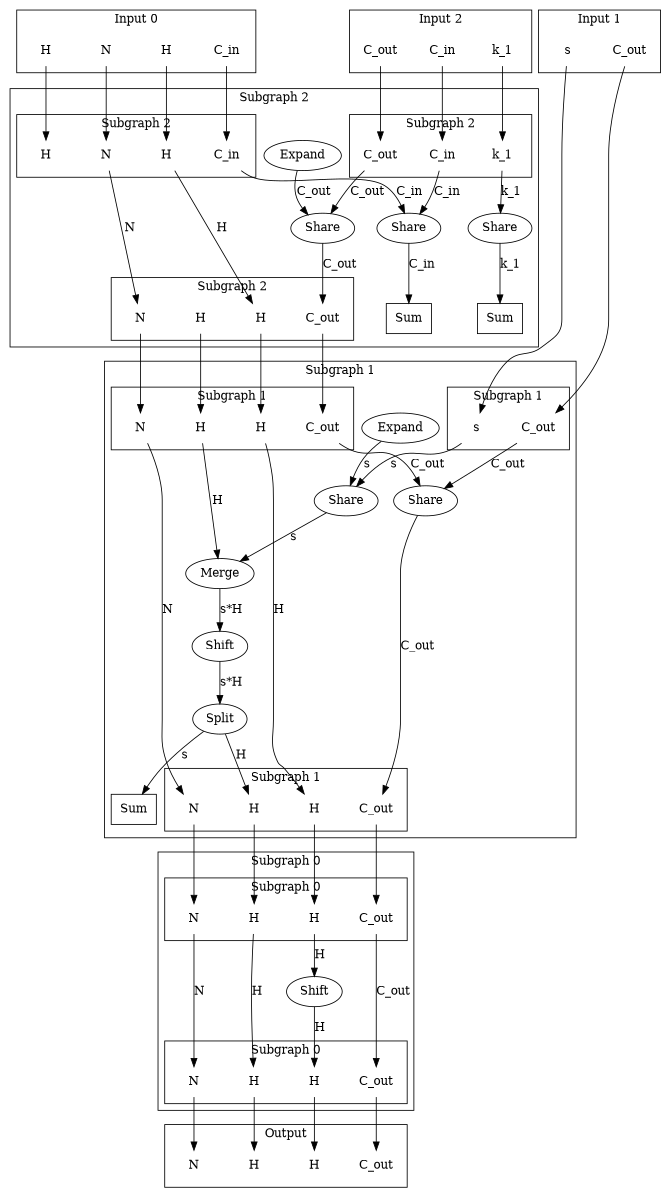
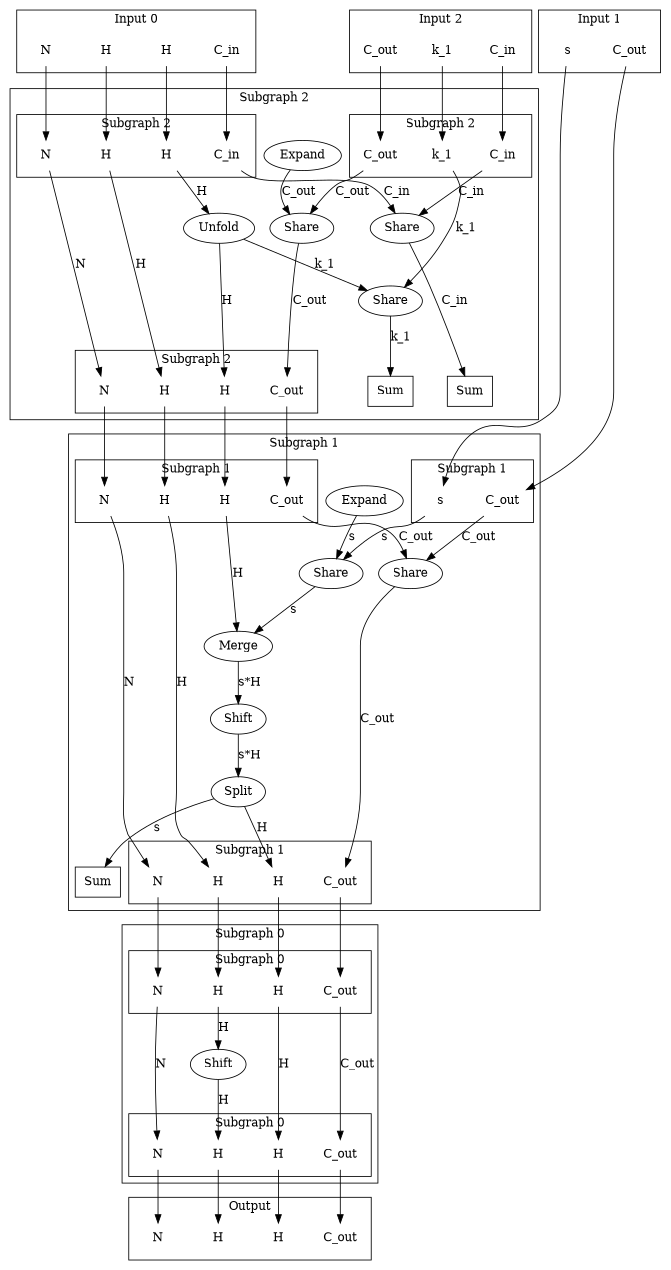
none -> (219, 228)
